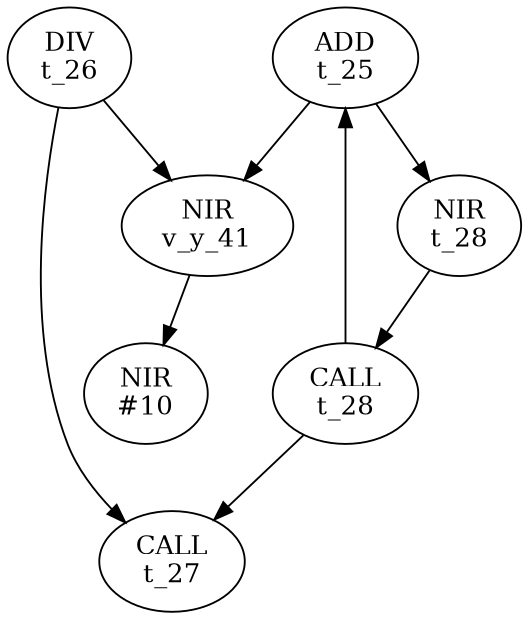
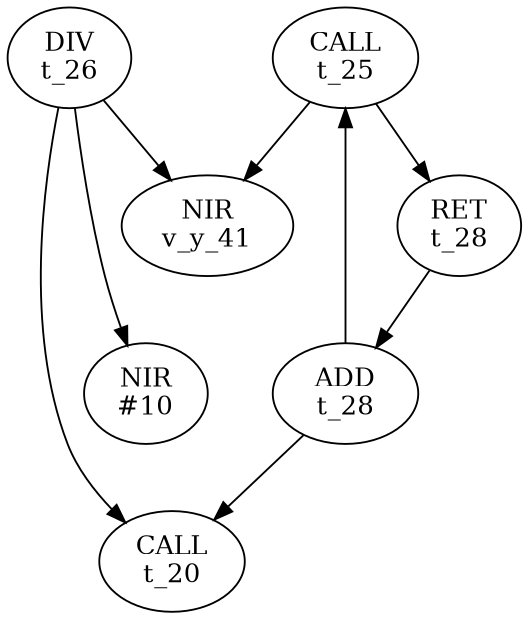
(346, 58) -> (346, 58)
(459, 226) -> (459, 226)
(180, 301) -> (92, 219)
(346, 394) -> (346, 394)
(172, 561) -> (172, 561)
